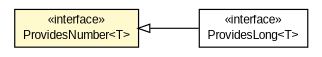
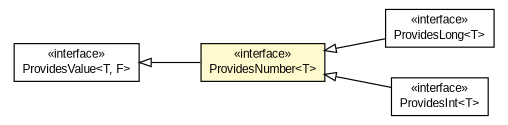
none -> (77, 62)
none -> (440, 97)
